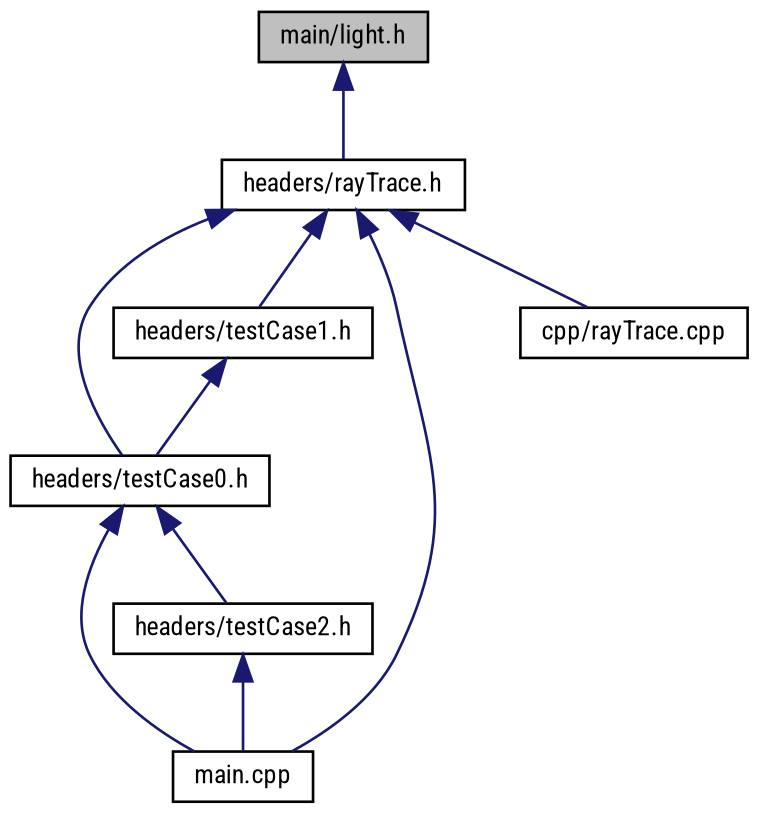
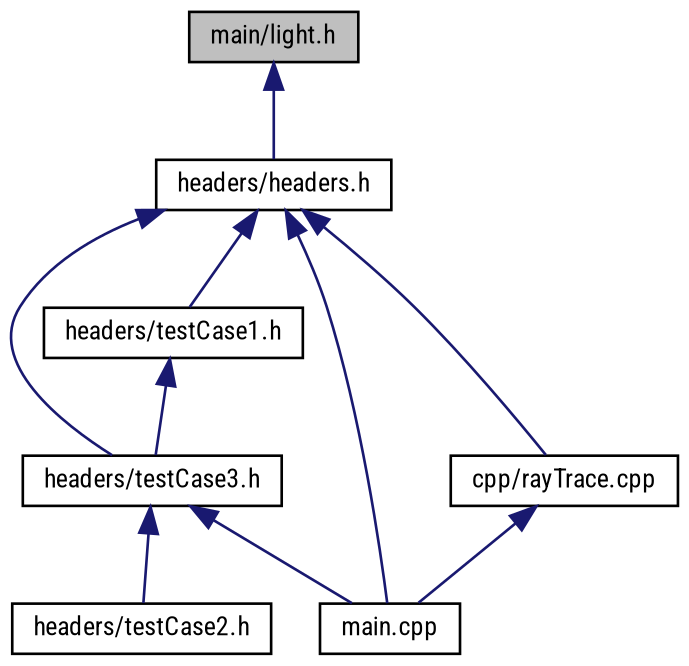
(343, 185) -> (274, 185)
(140, 481) -> (152, 481)
(243, 716) -> (467, 563)
